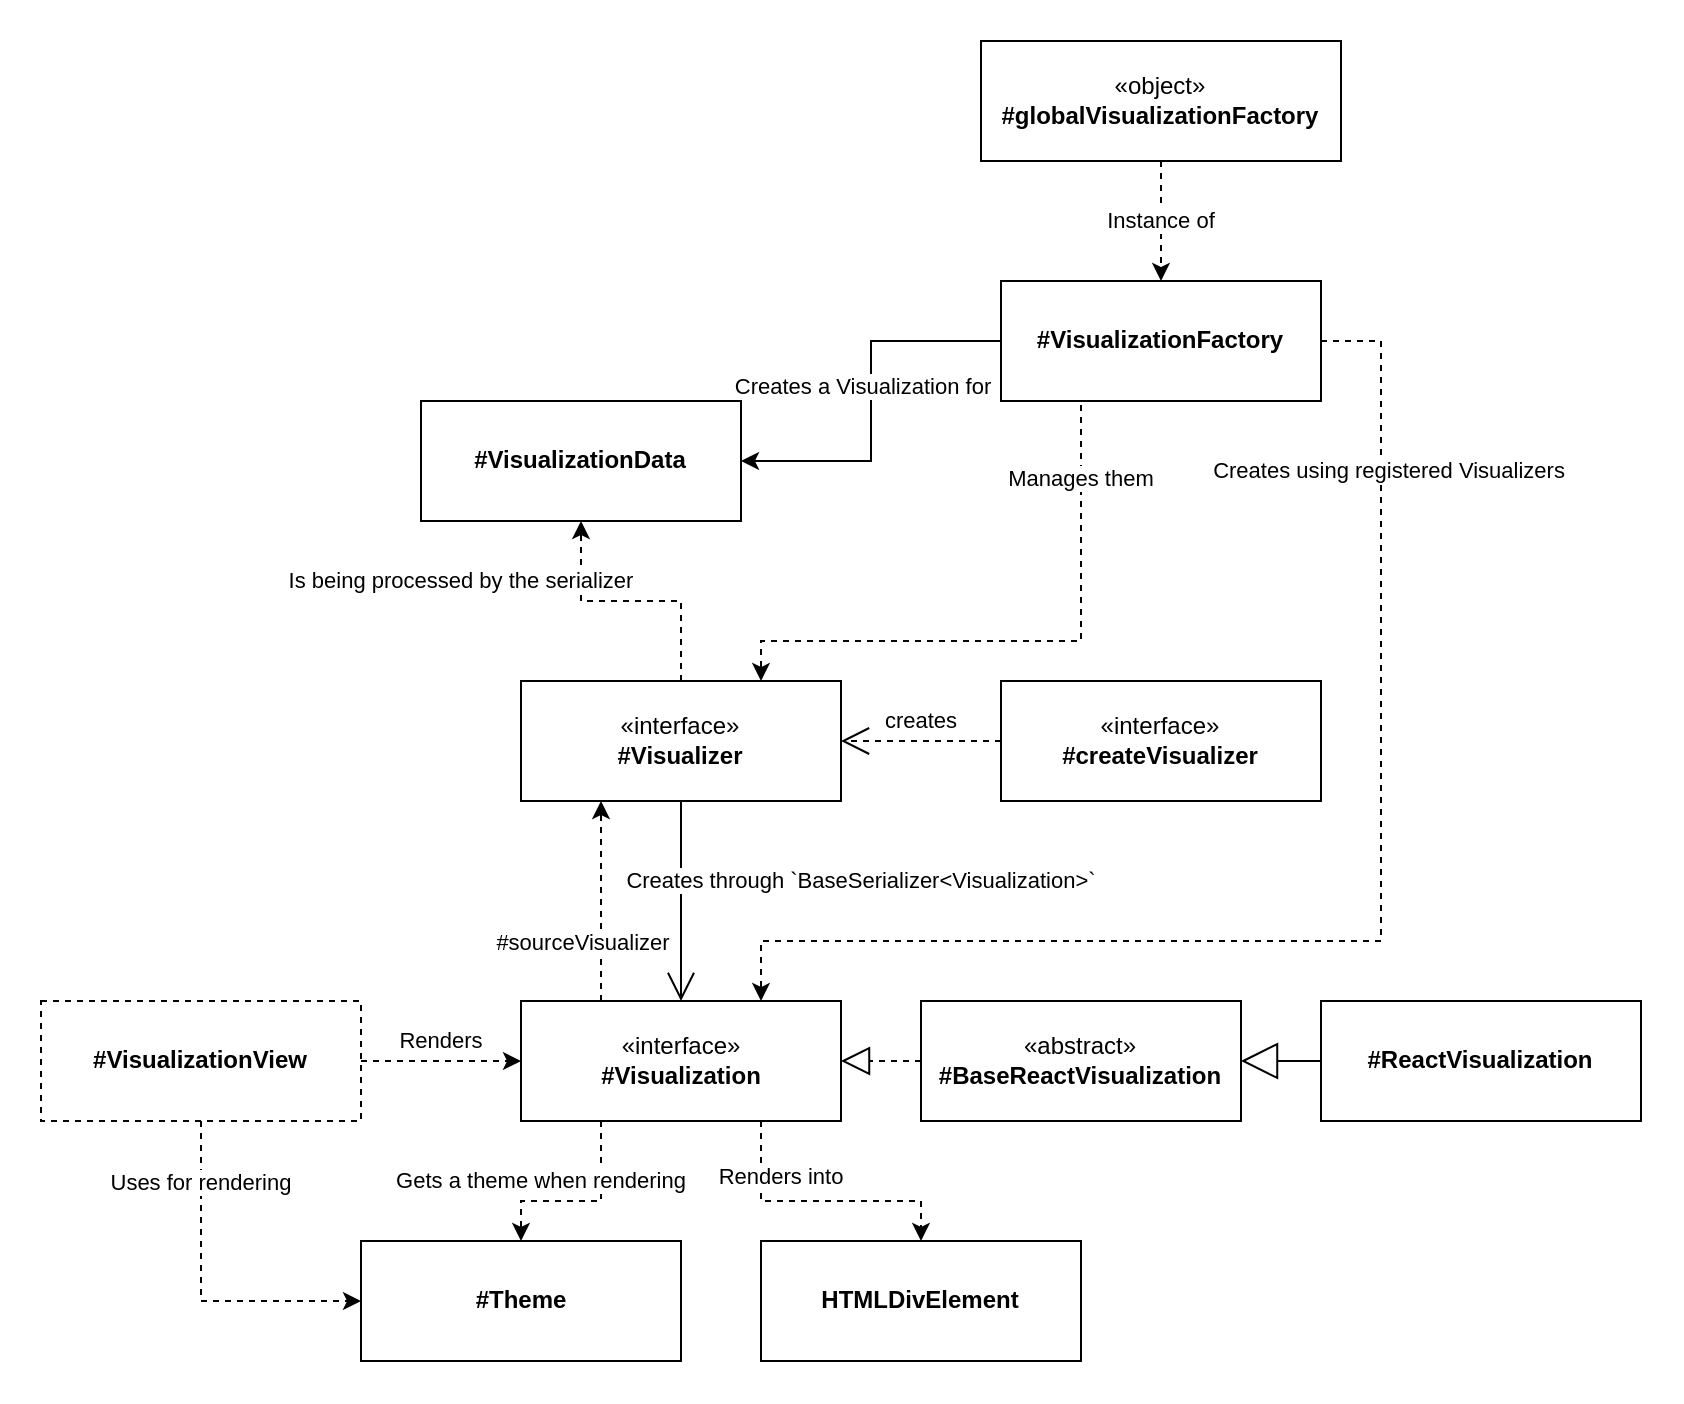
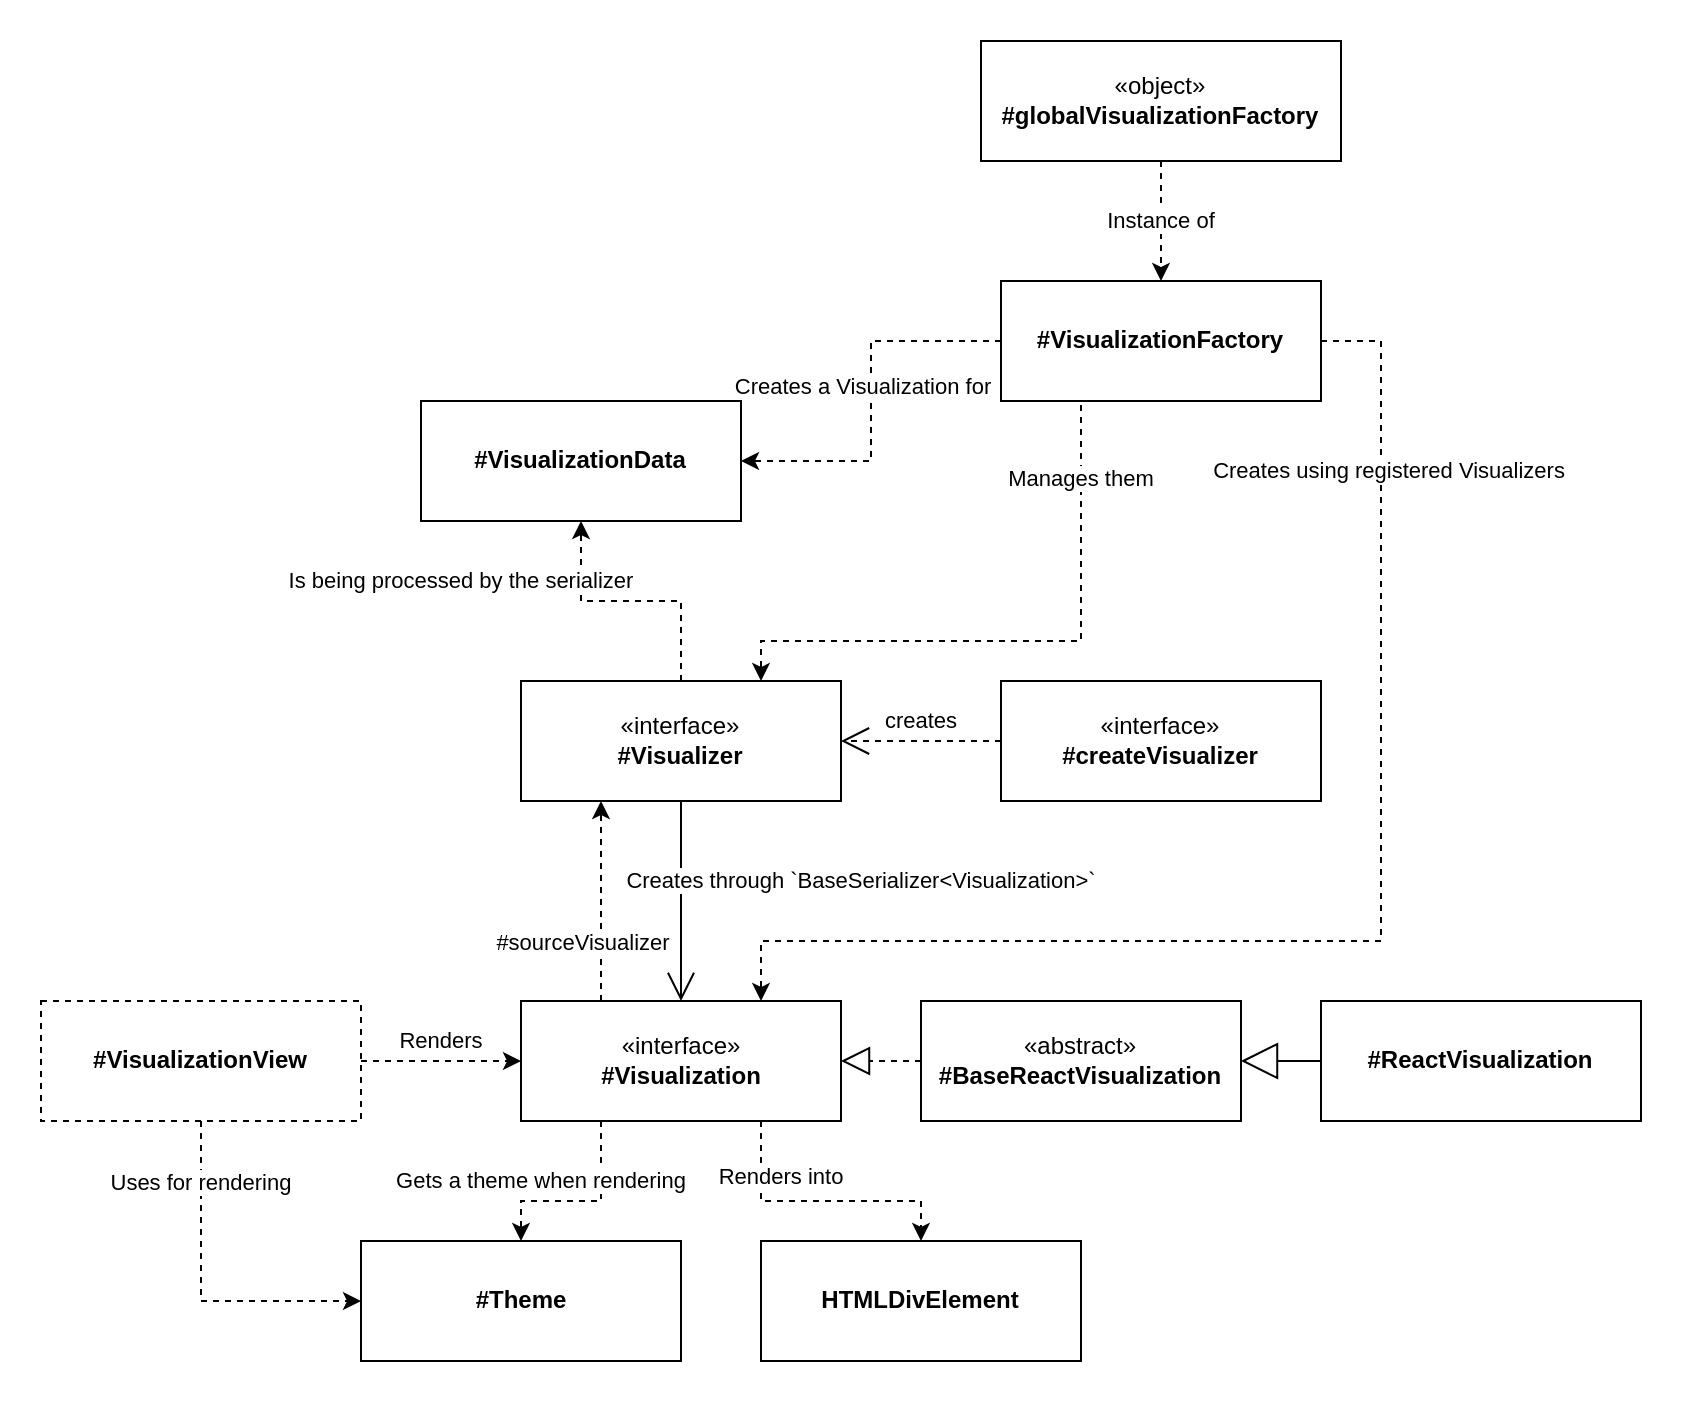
(847, 461) -> (847, 461)
